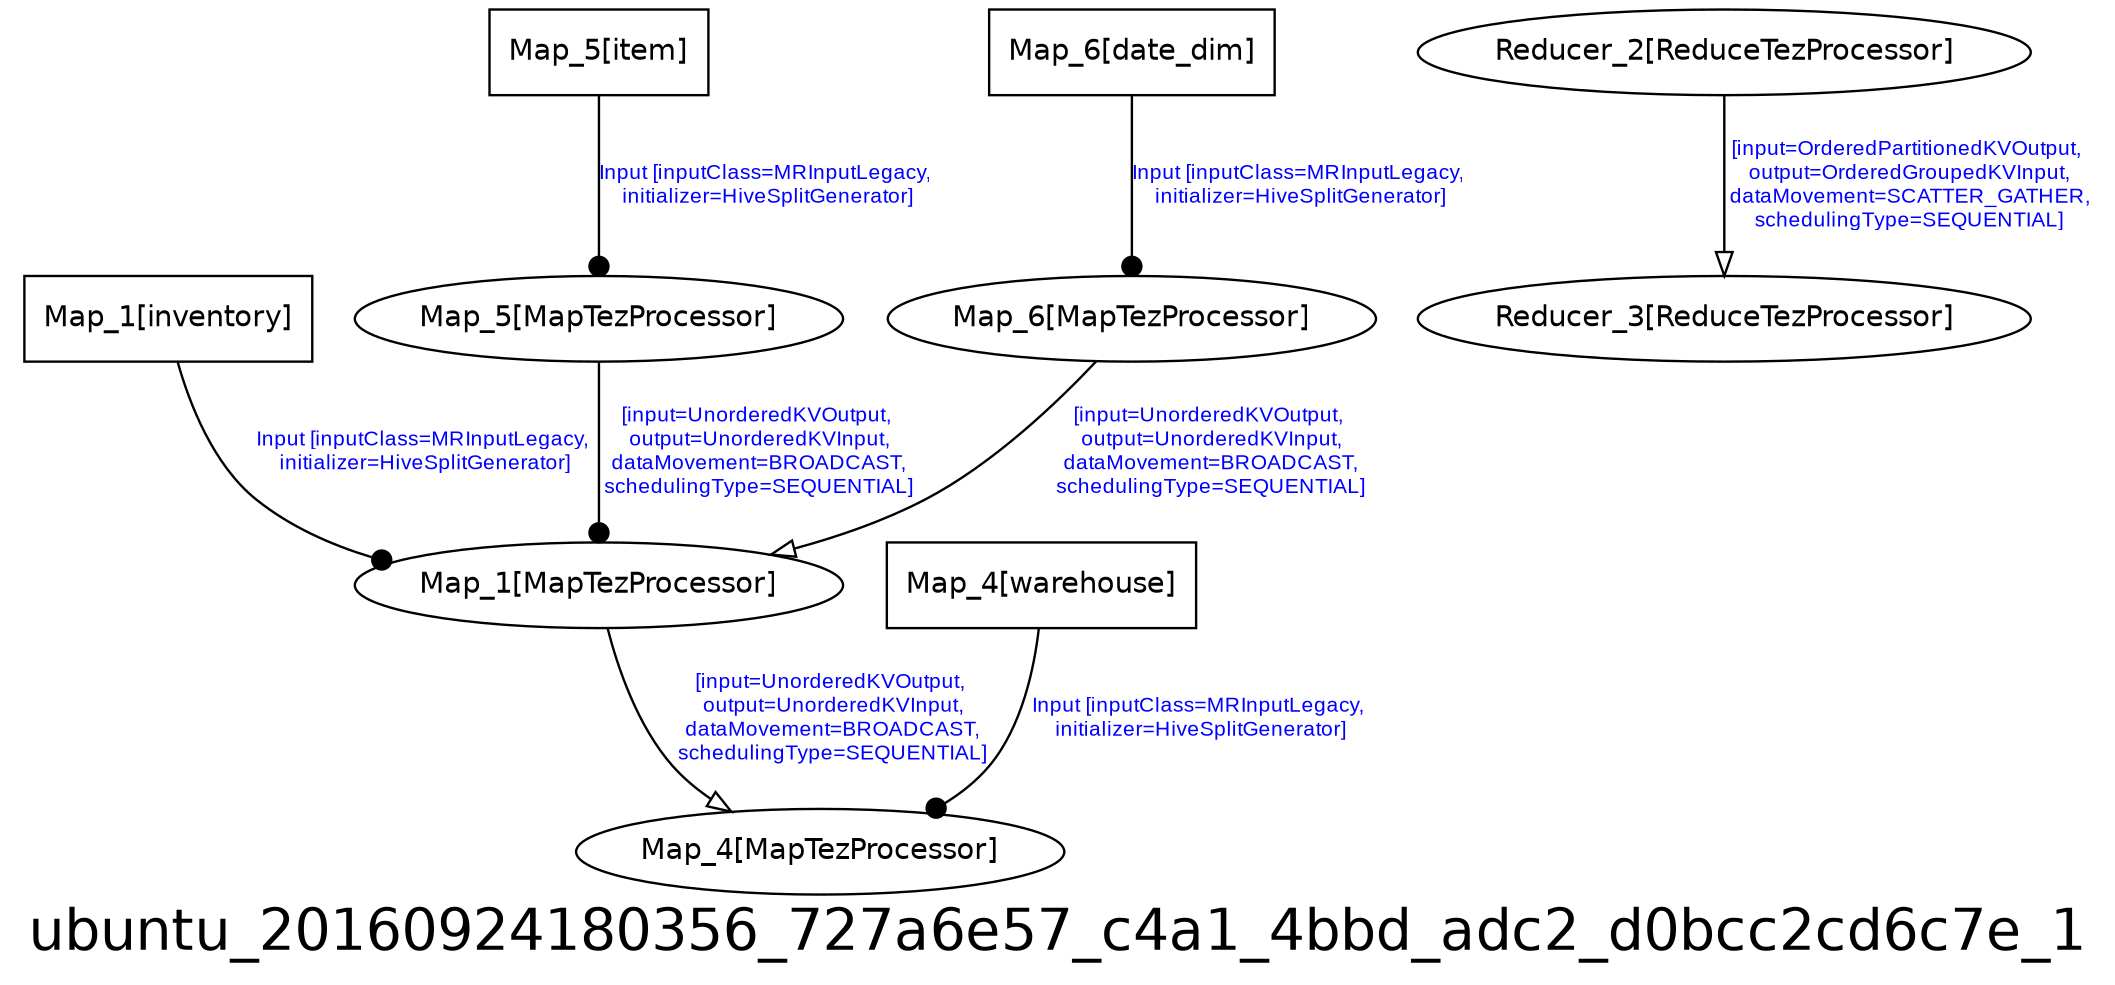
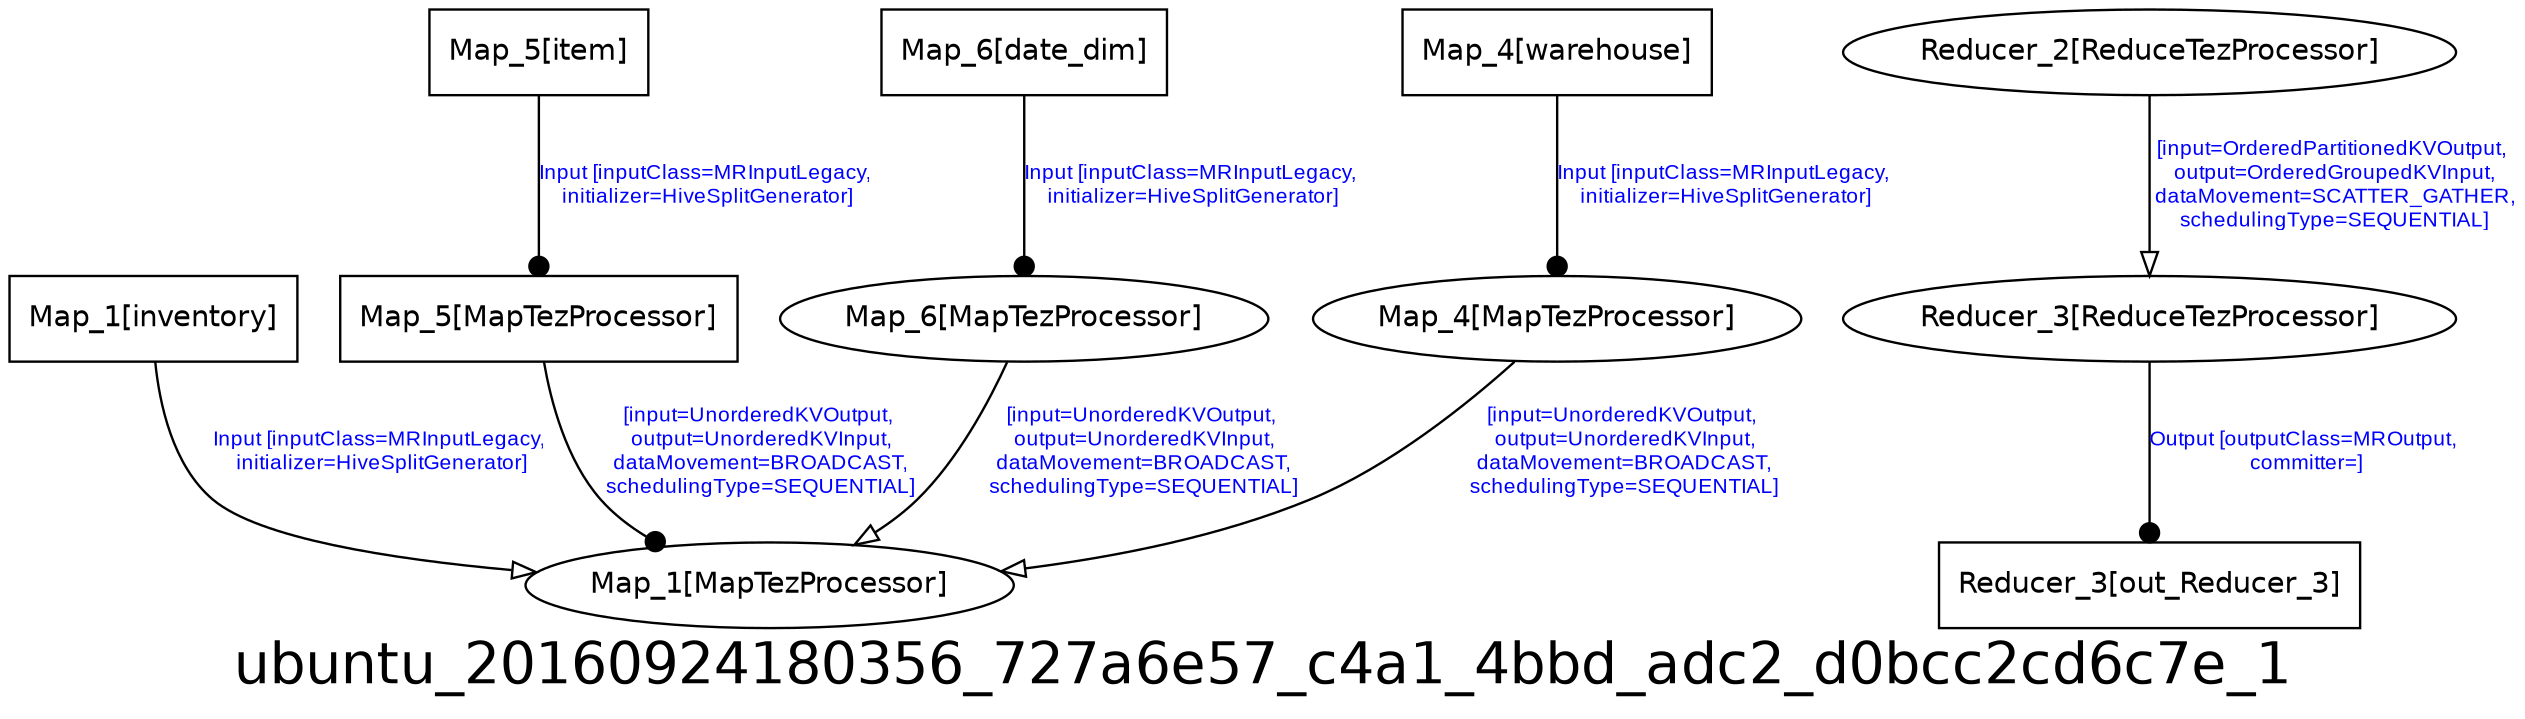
(599, 319) -> (539, 319)
(245, 489) -> (284, 532)
none -> (2150, 585)
(644, 724) -> (1289, 508)
